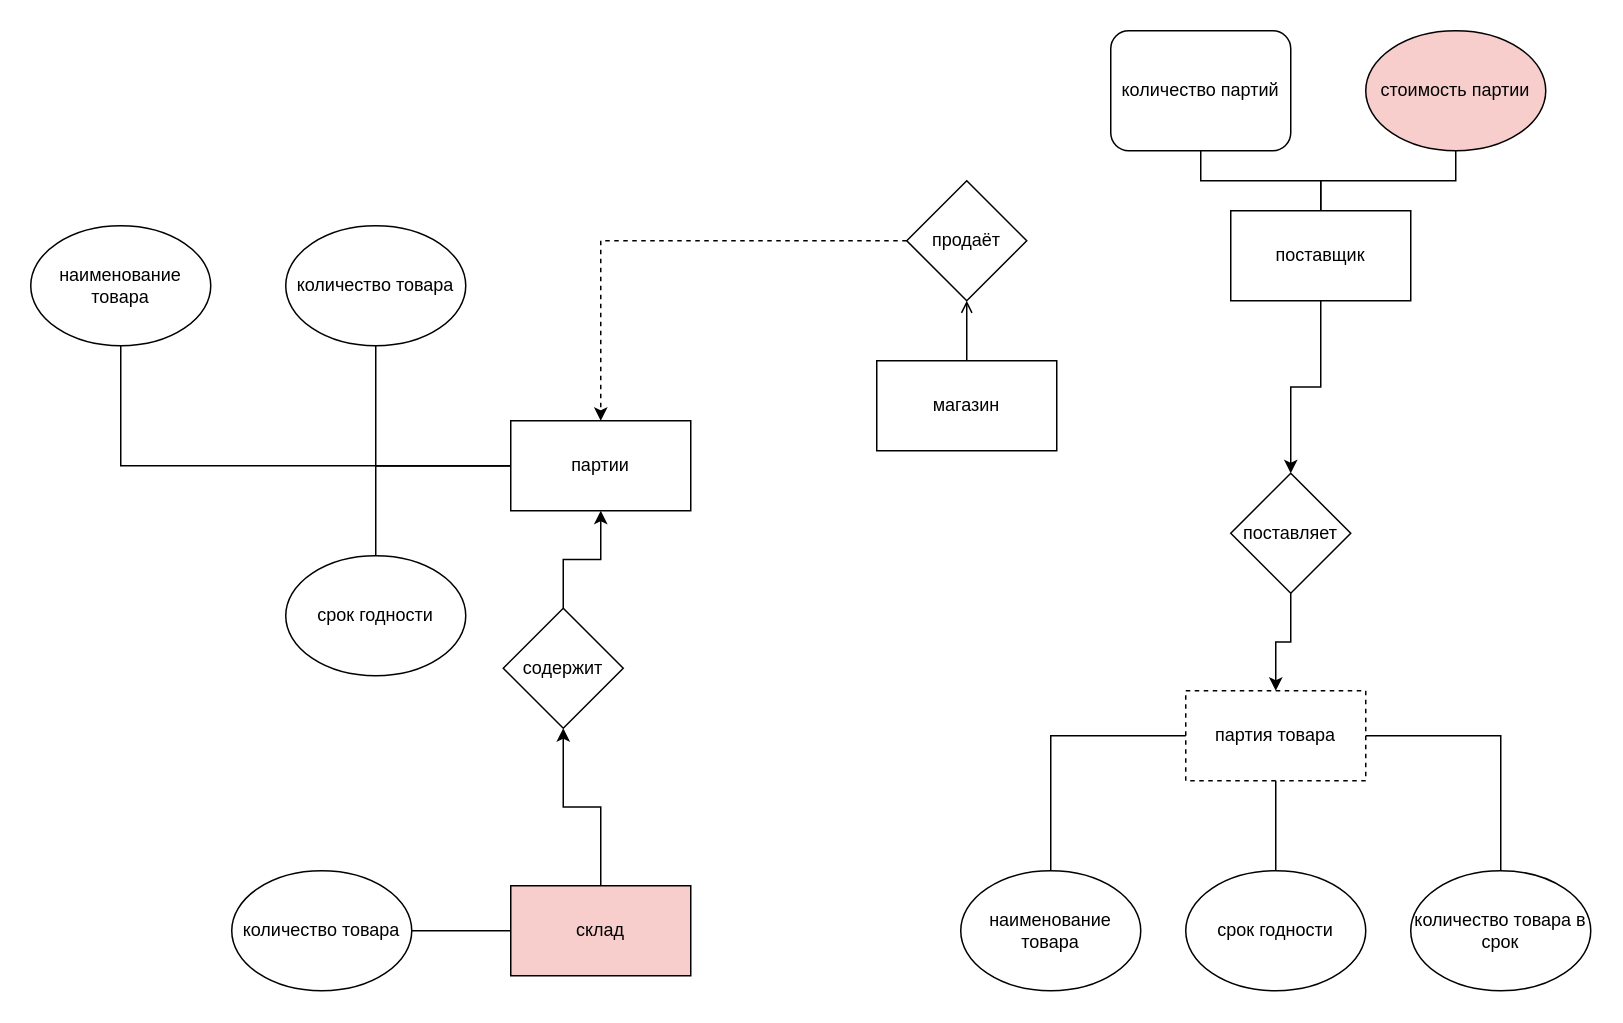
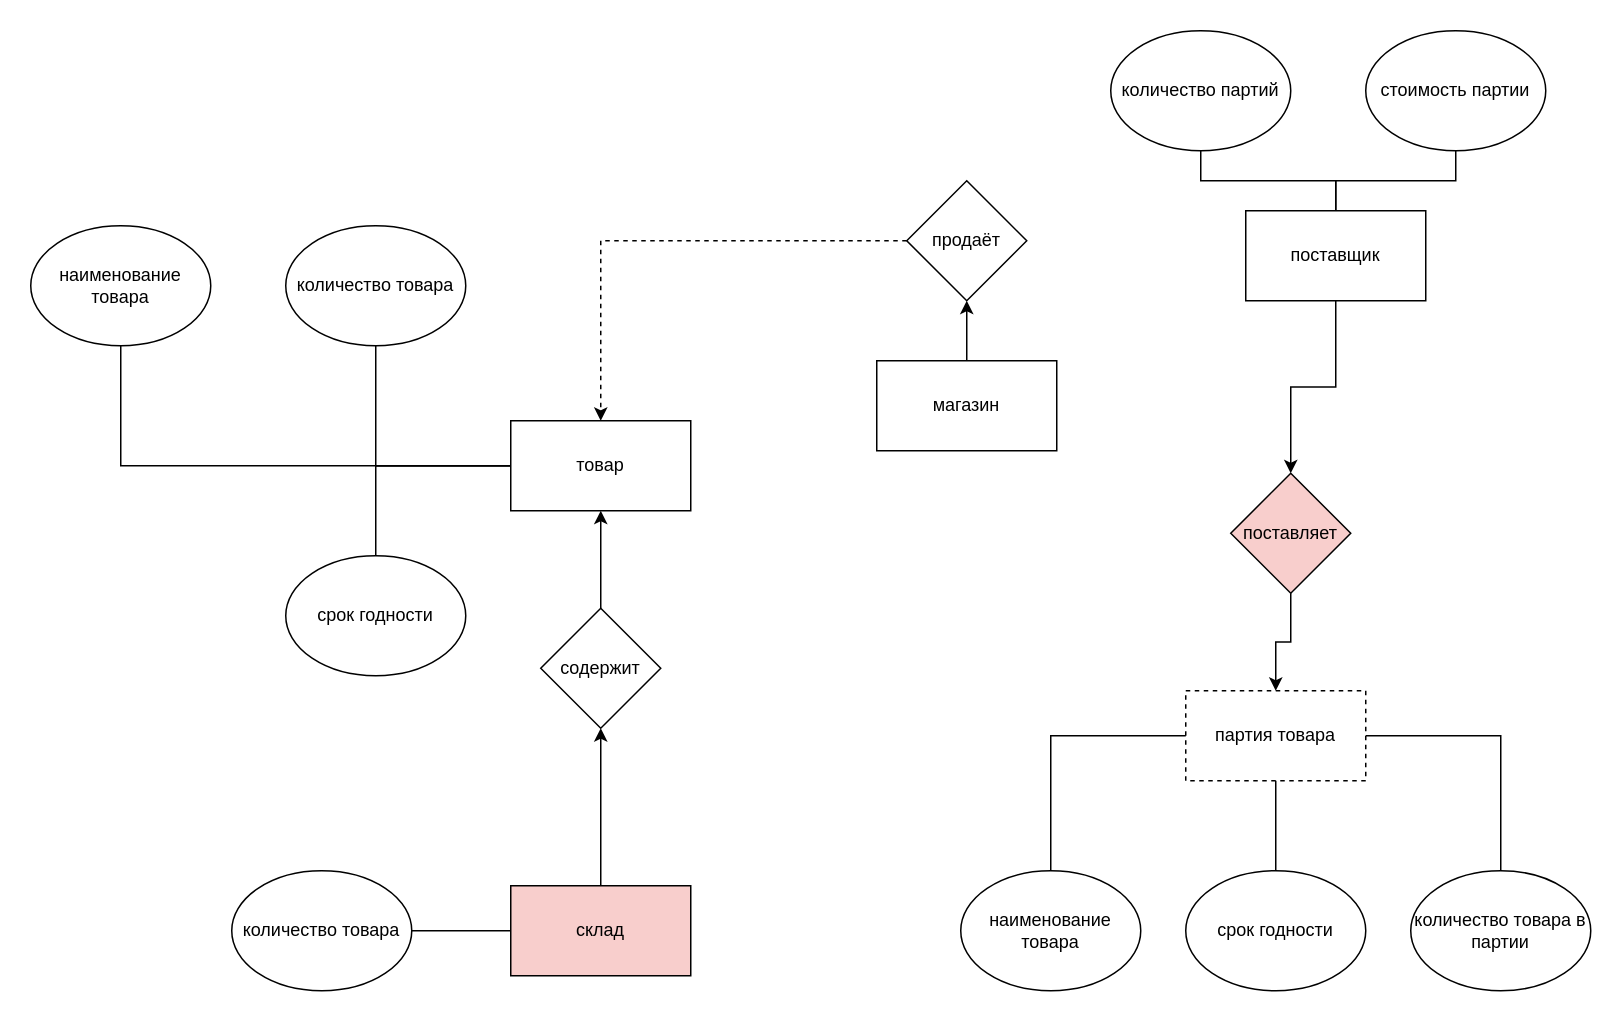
(1201, 91) -> (1201, 91)
(1456, 91) -> (1456, 91)
(1321, 256) -> (1336, 256)
(967, 309) -> (967, 312)
(601, 466) -> (601, 466)
(1291, 533) -> (1291, 533)
(563, 668) -> (601, 668)
(1501, 931) -> (1501, 931)
